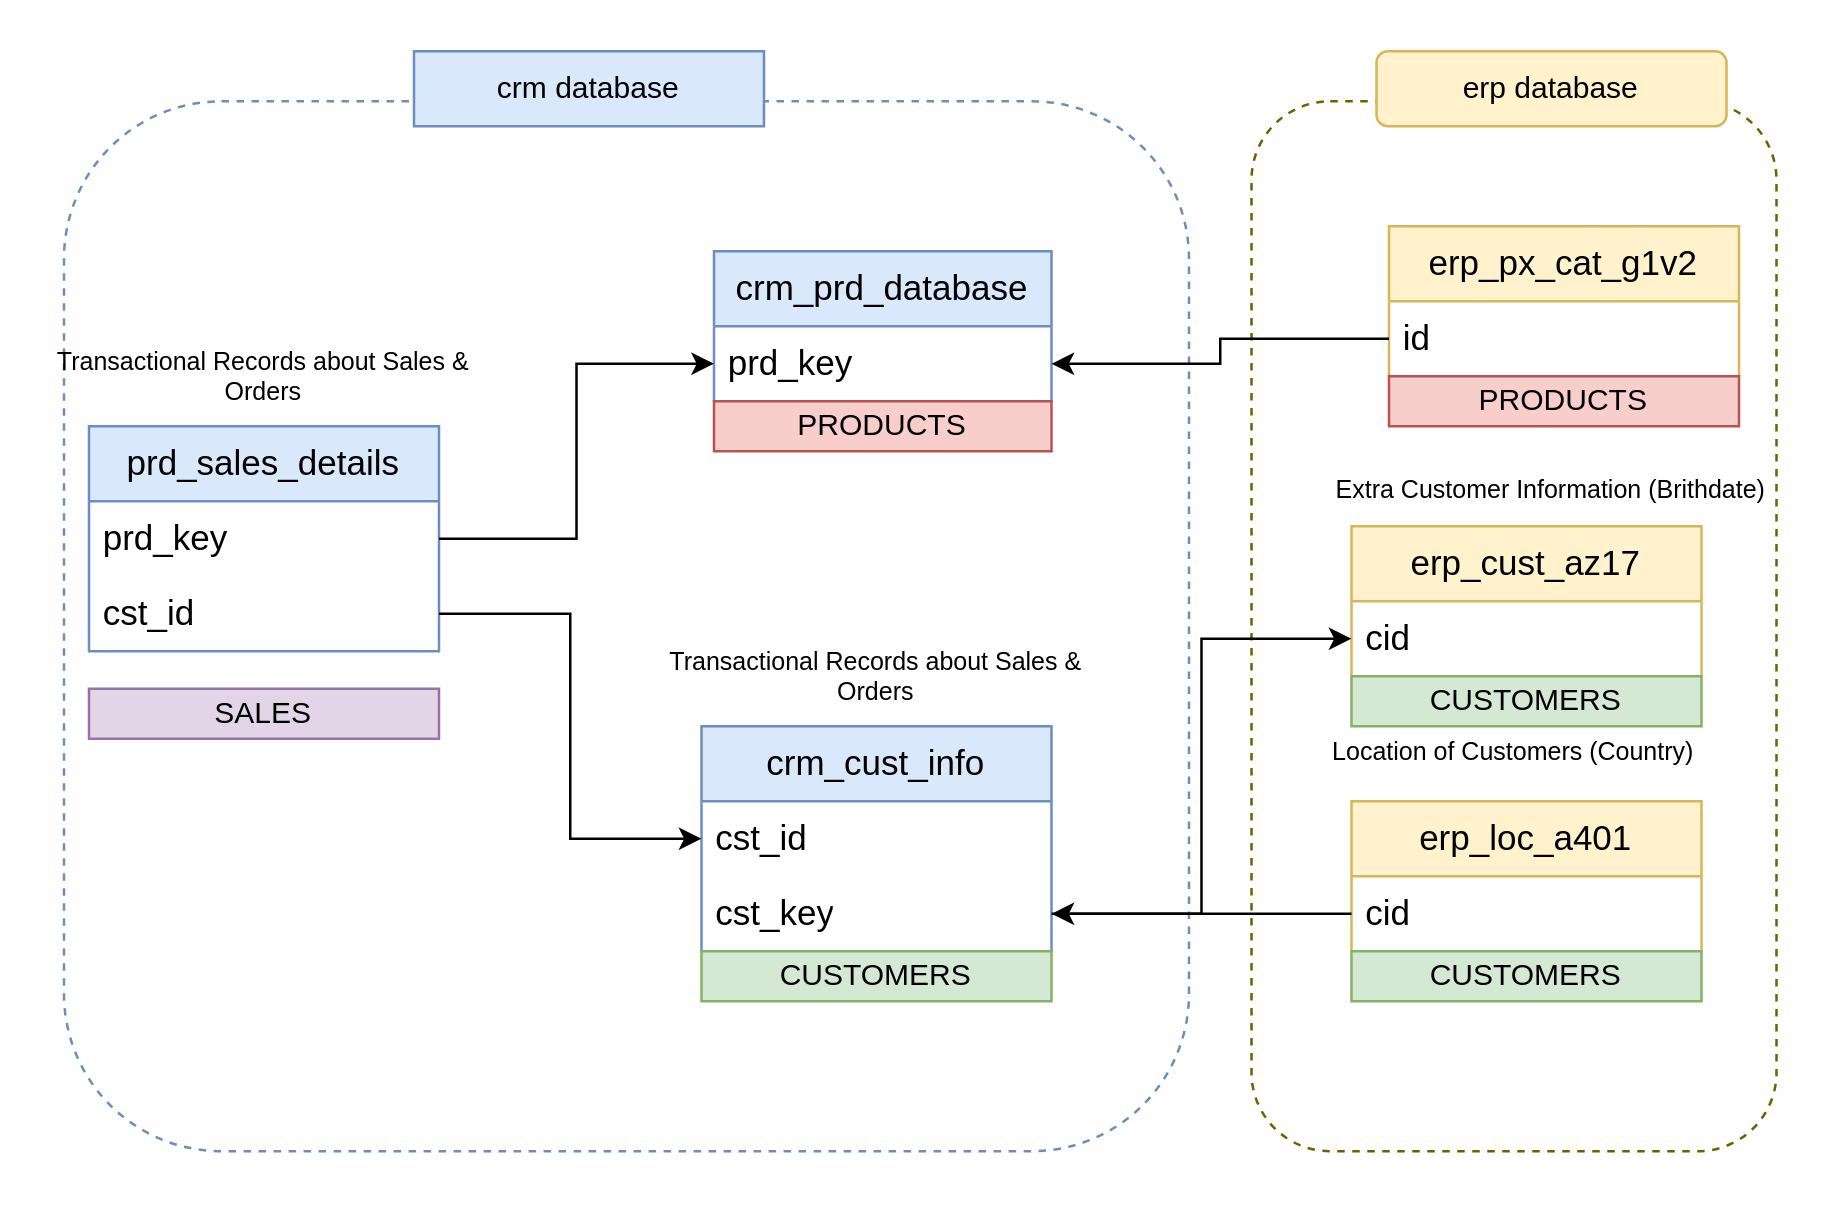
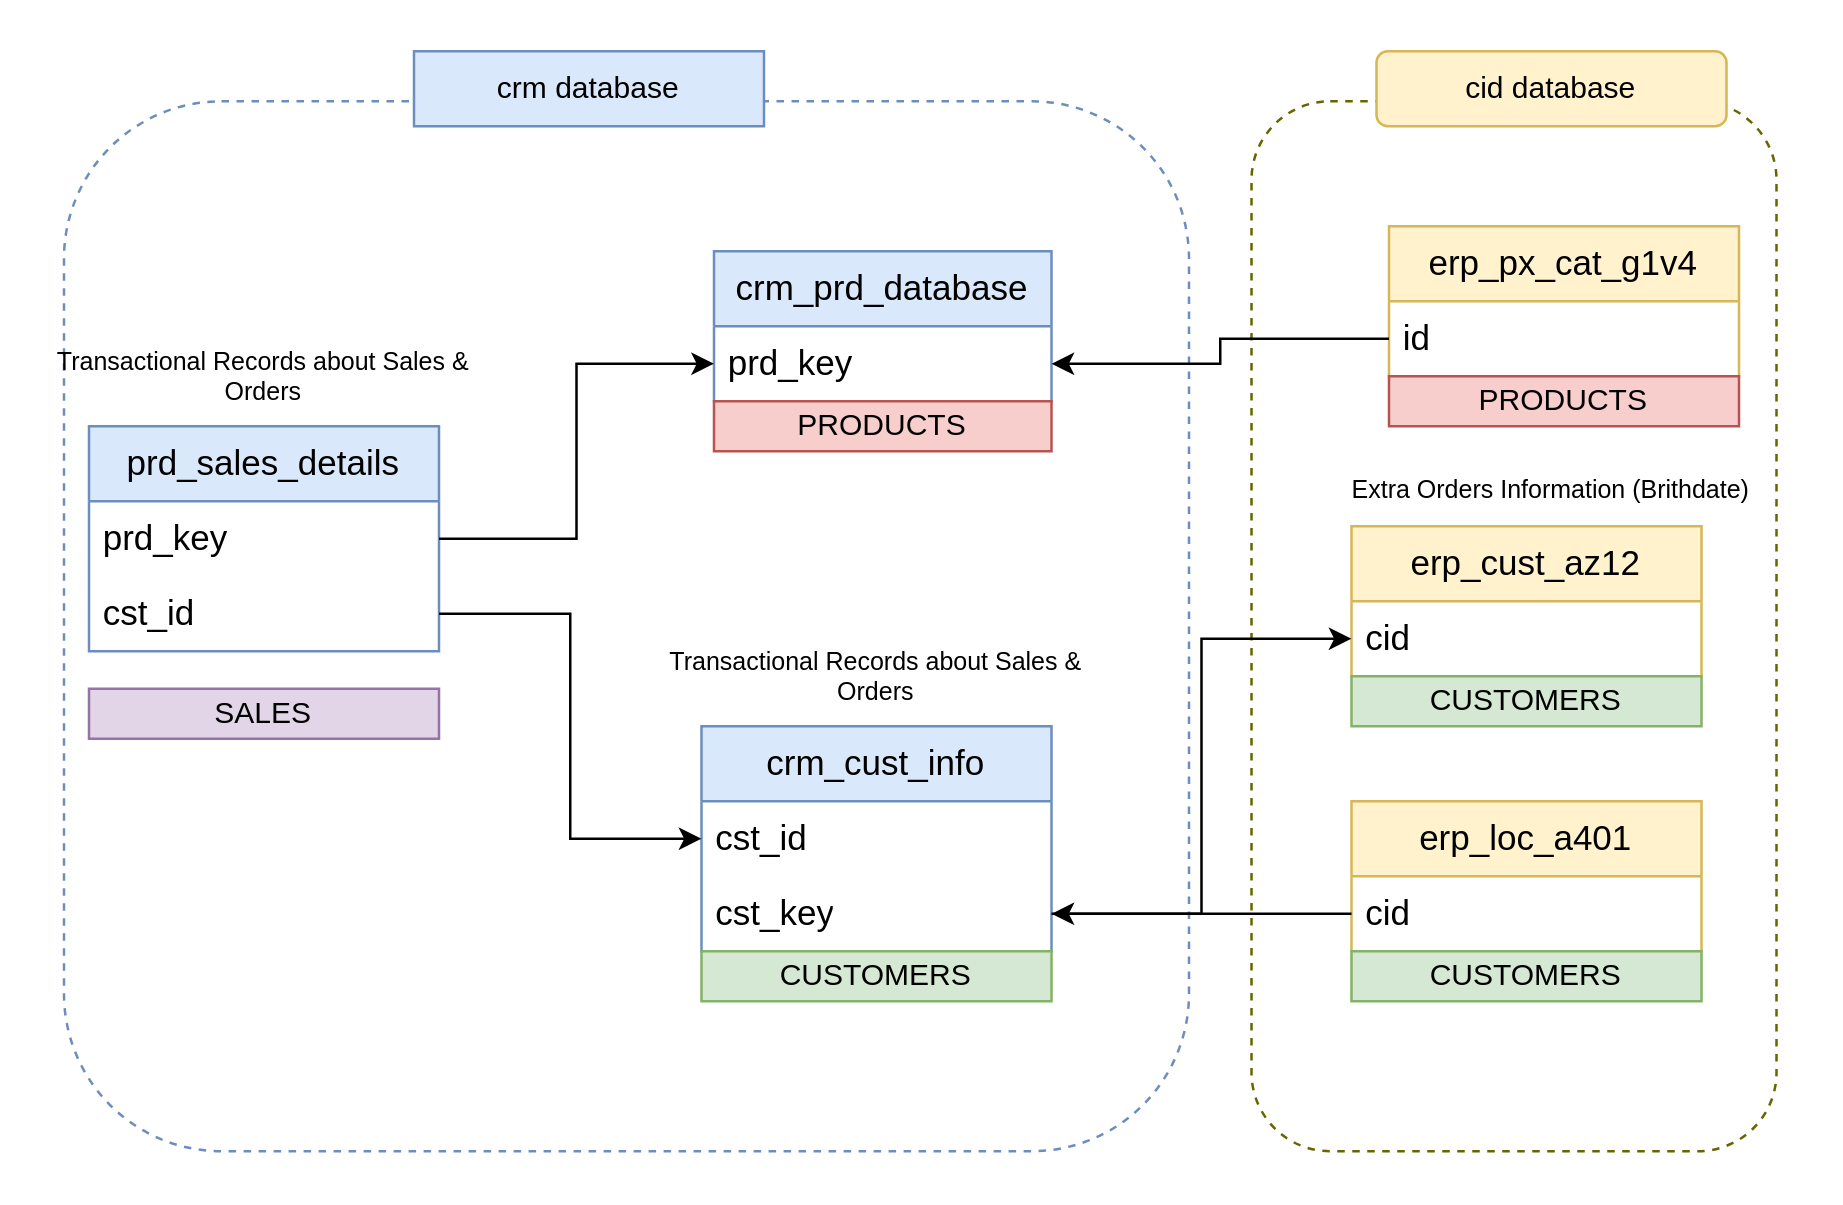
(1551, 89) -> (1551, 89)
(1564, 264) -> (1564, 264)
(1551, 489) -> (1551, 489)
(1526, 564) -> (1526, 564)
(1514, 751) -> none
